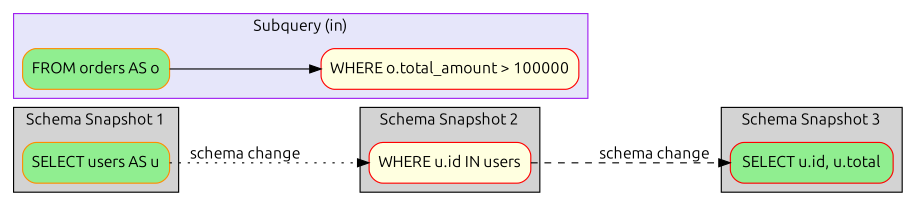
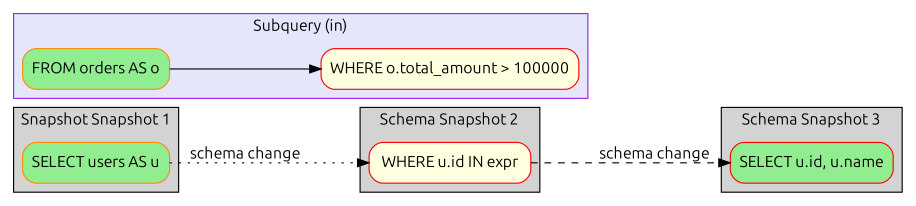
(96, 120) -> (96, 120)
(450, 163) -> (450, 163)
(812, 163) -> (812, 163)
